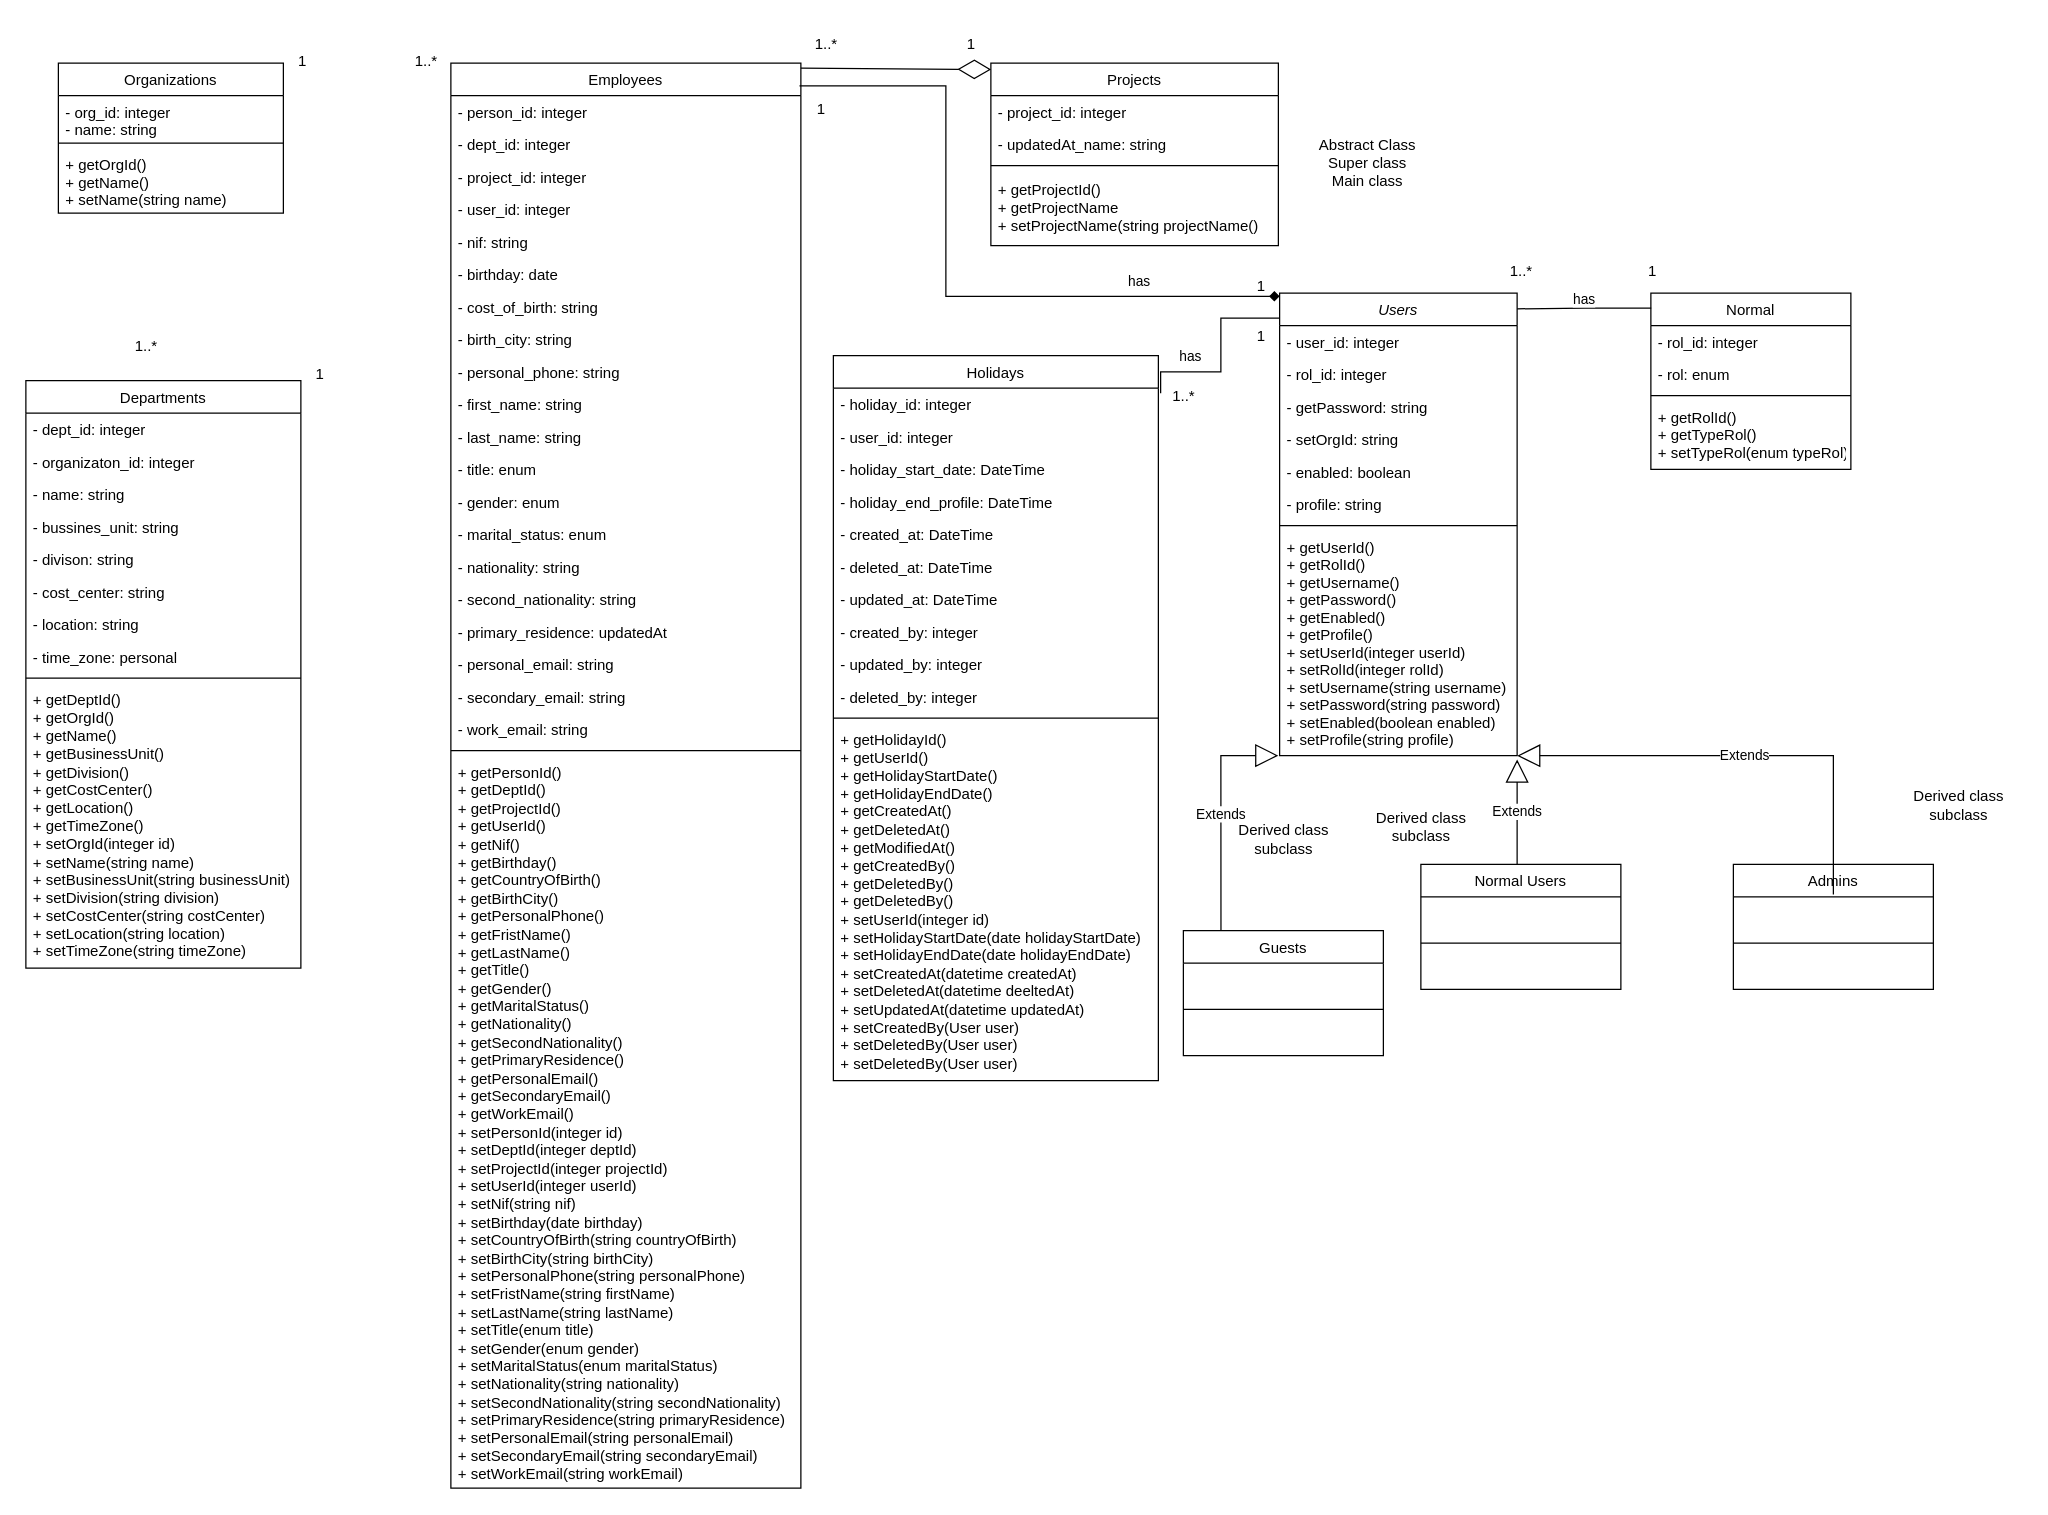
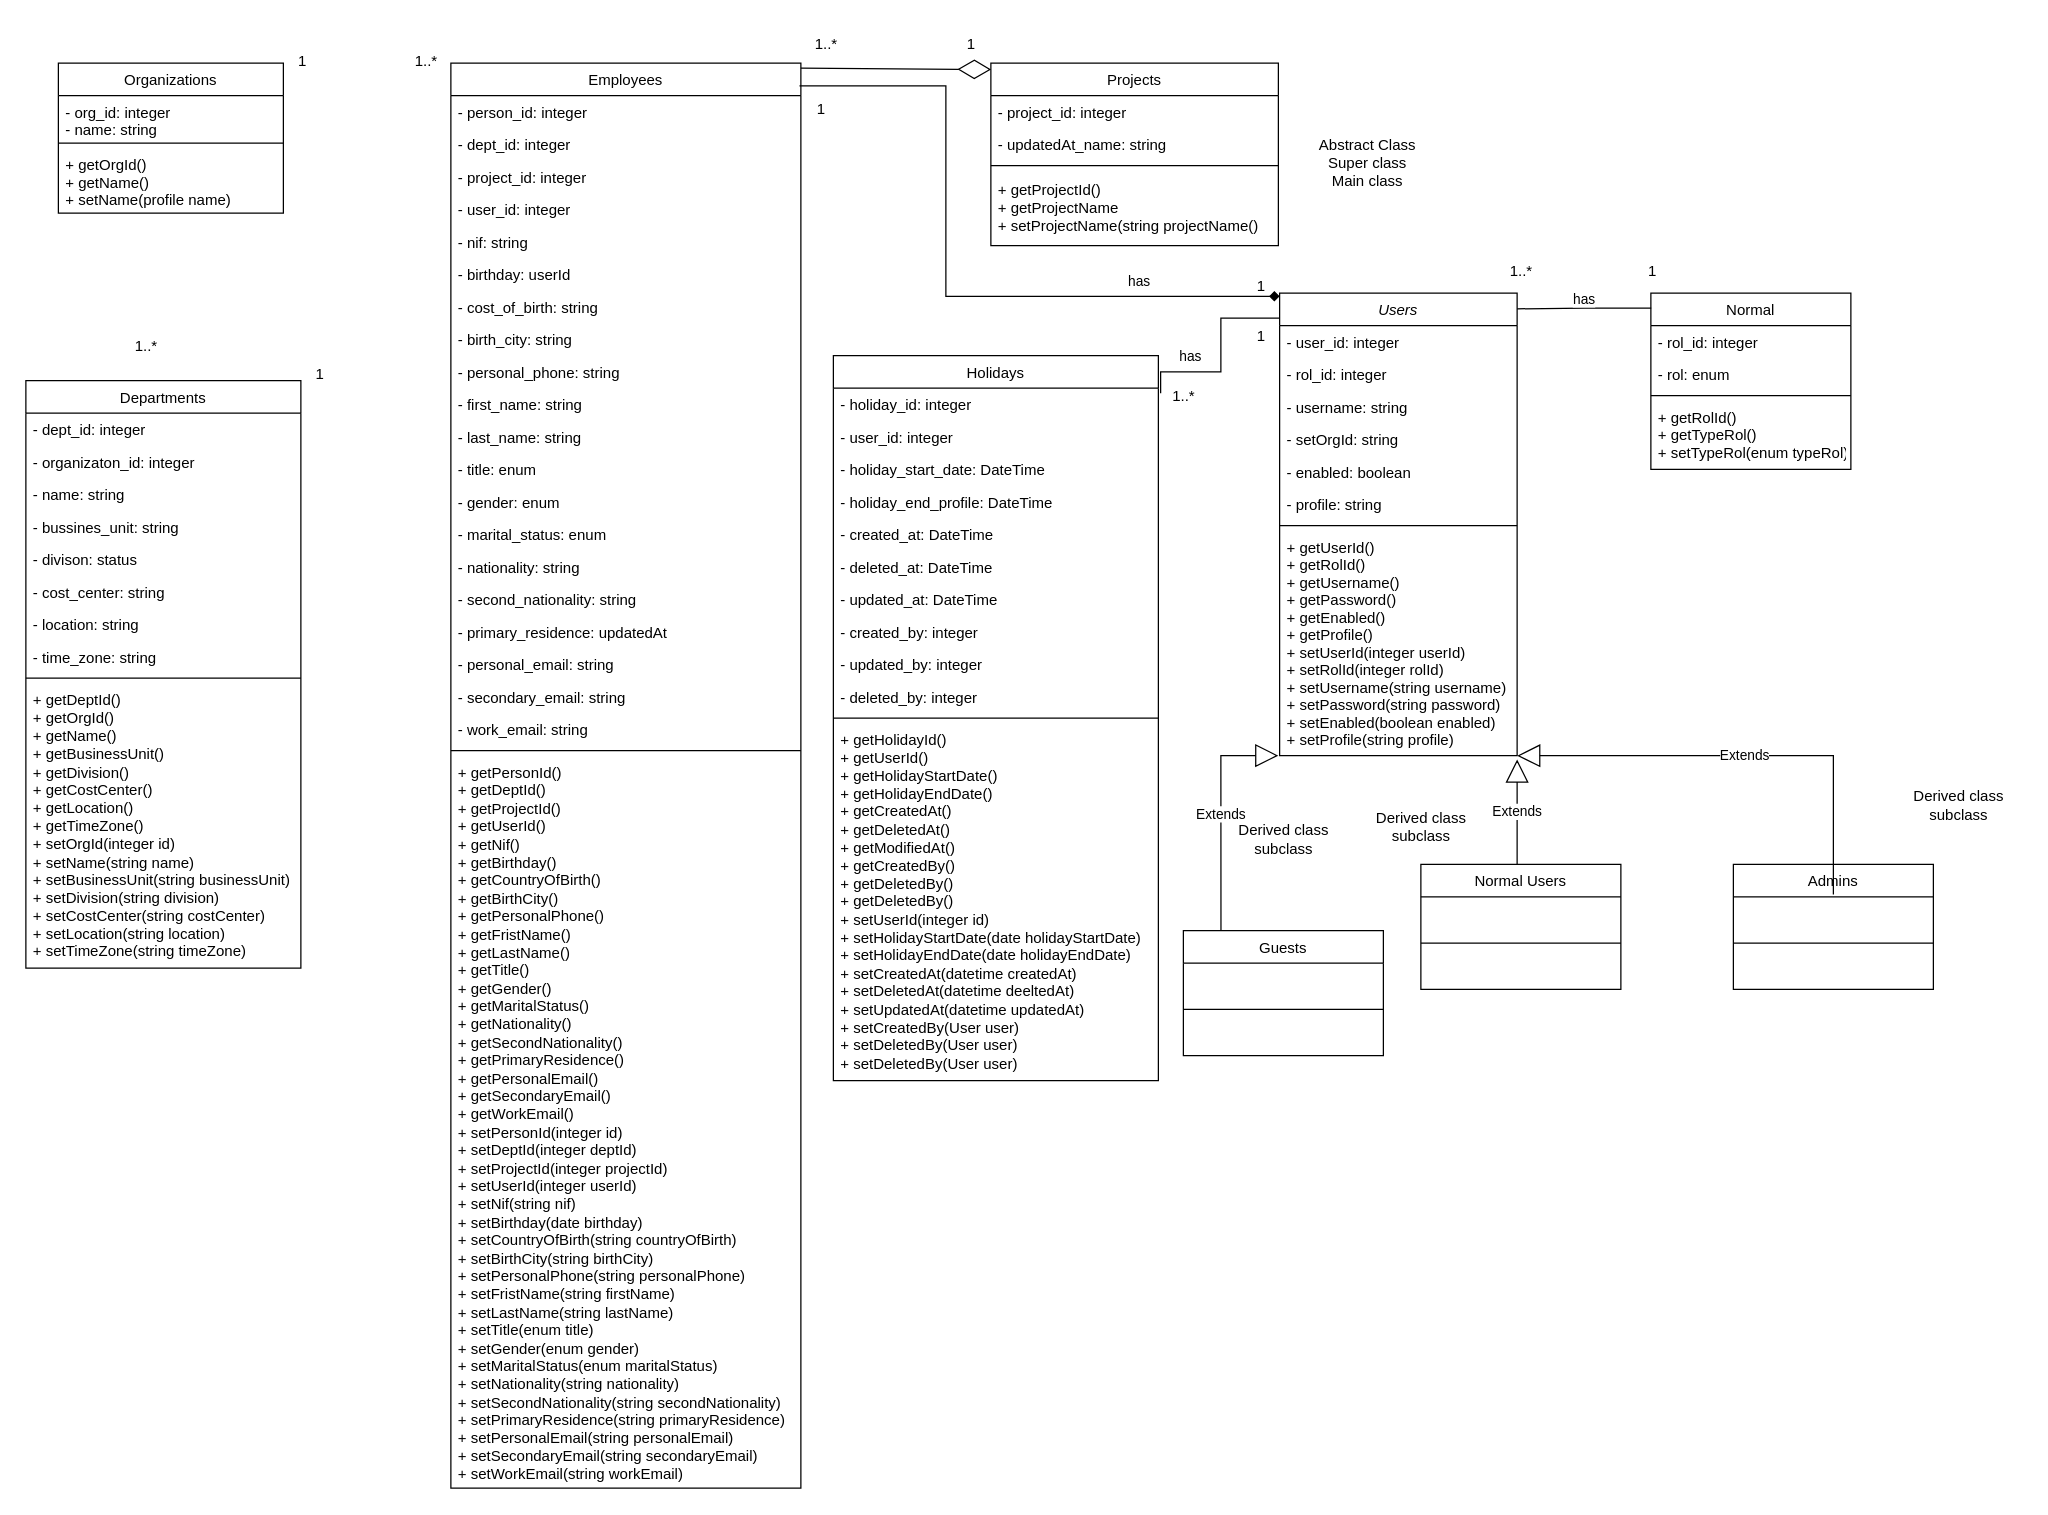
(113, 165) -> (113, 165)
(517, 275) -> (525, 275)
(1367, 408) -> (1354, 408)
(92, 560) -> (94, 560)
(111, 658) -> (103, 658)
